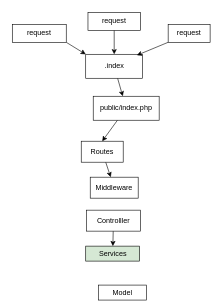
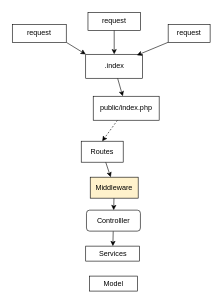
(111, 129) -> (111, 129)
(114, 188) -> (114, 188)
none -> (114, 204)
(114, 221) -> (114, 221)
(113, 254) -> (113, 254)
(123, 293) -> (114, 284)
